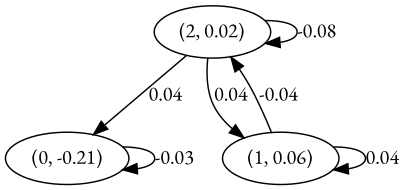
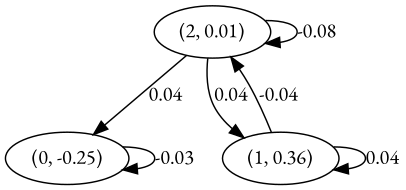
(212, 32) -> (212, 32)
(67, 158) -> (67, 158)
(281, 158) -> (281, 158)
